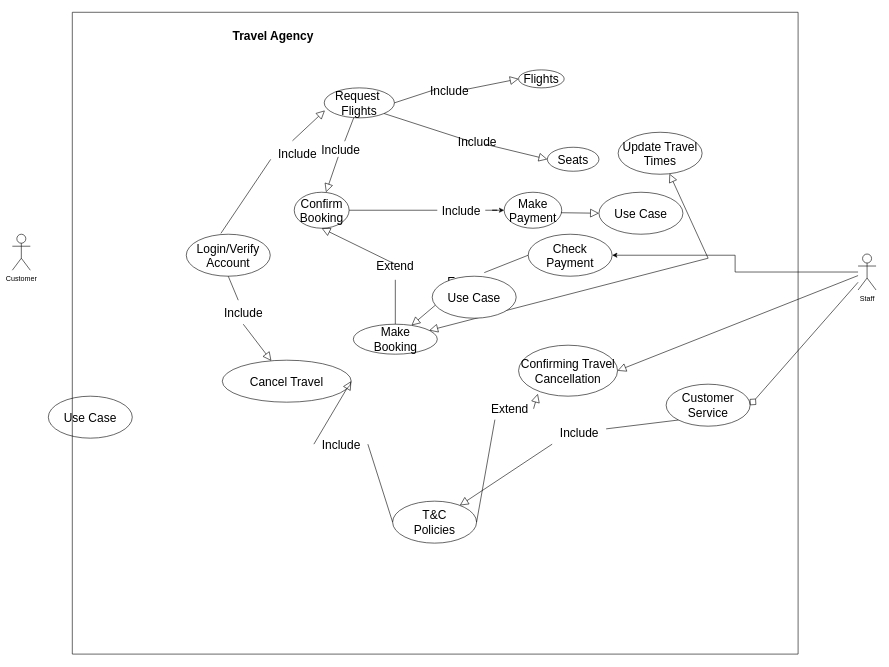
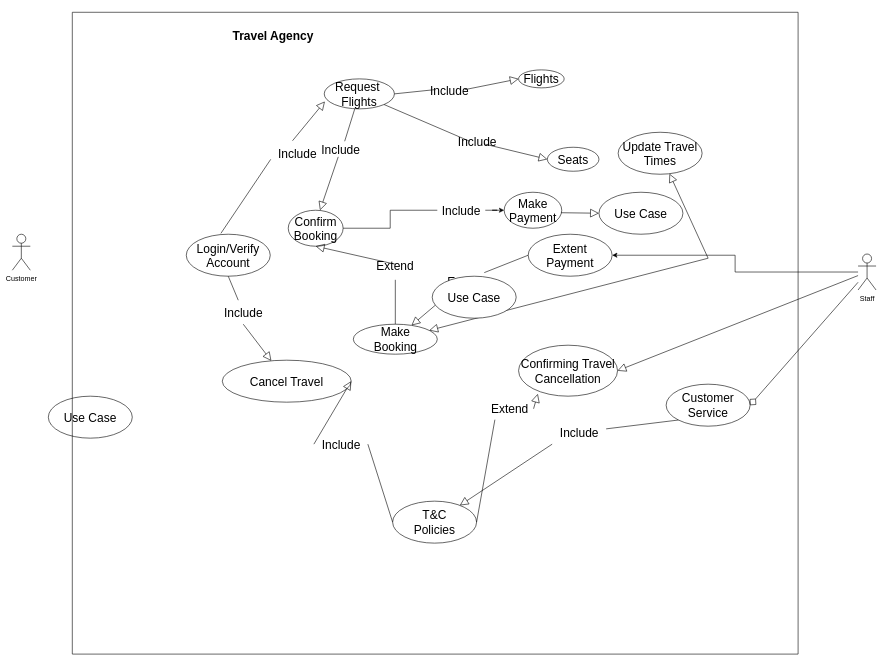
(359, 103) -> (359, 94)
(322, 210) -> (316, 228)
(570, 255) -> (570, 255)
